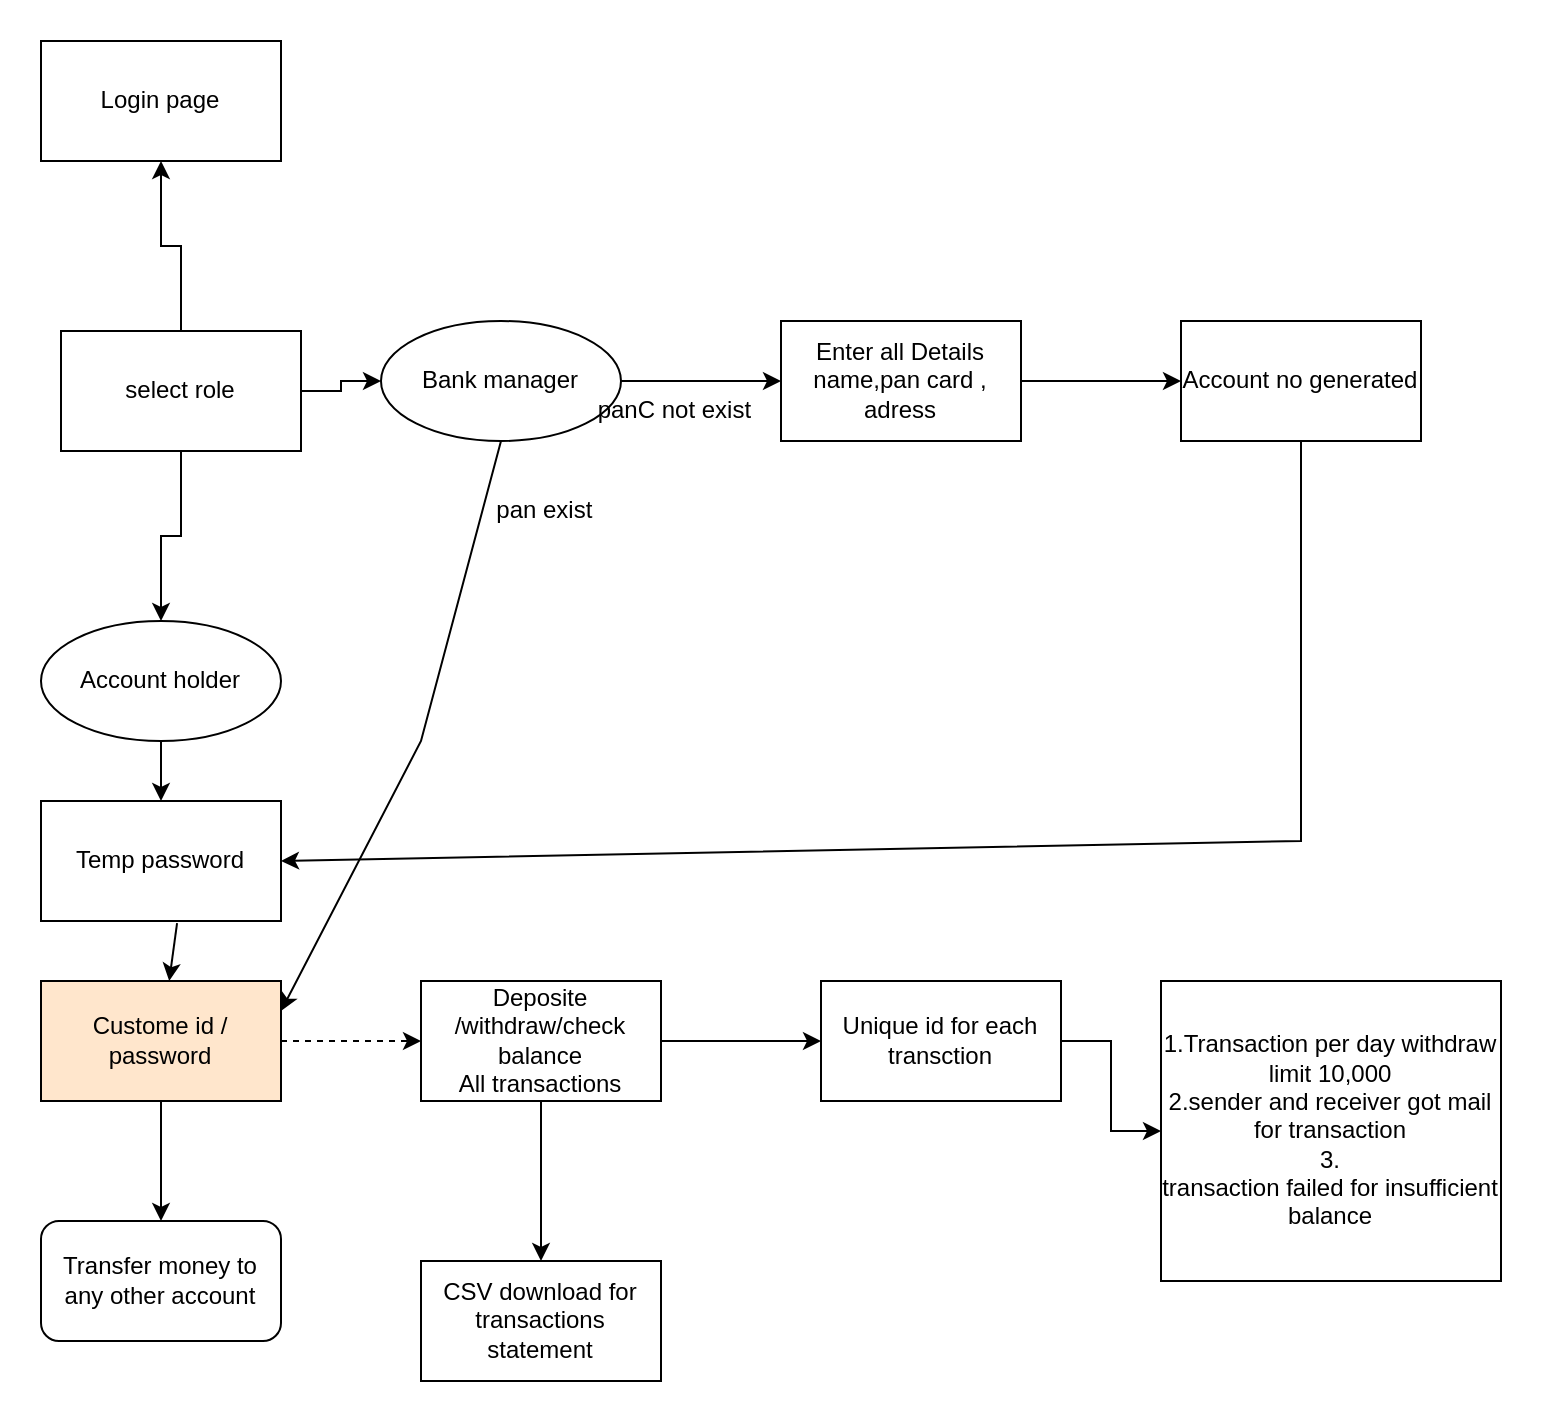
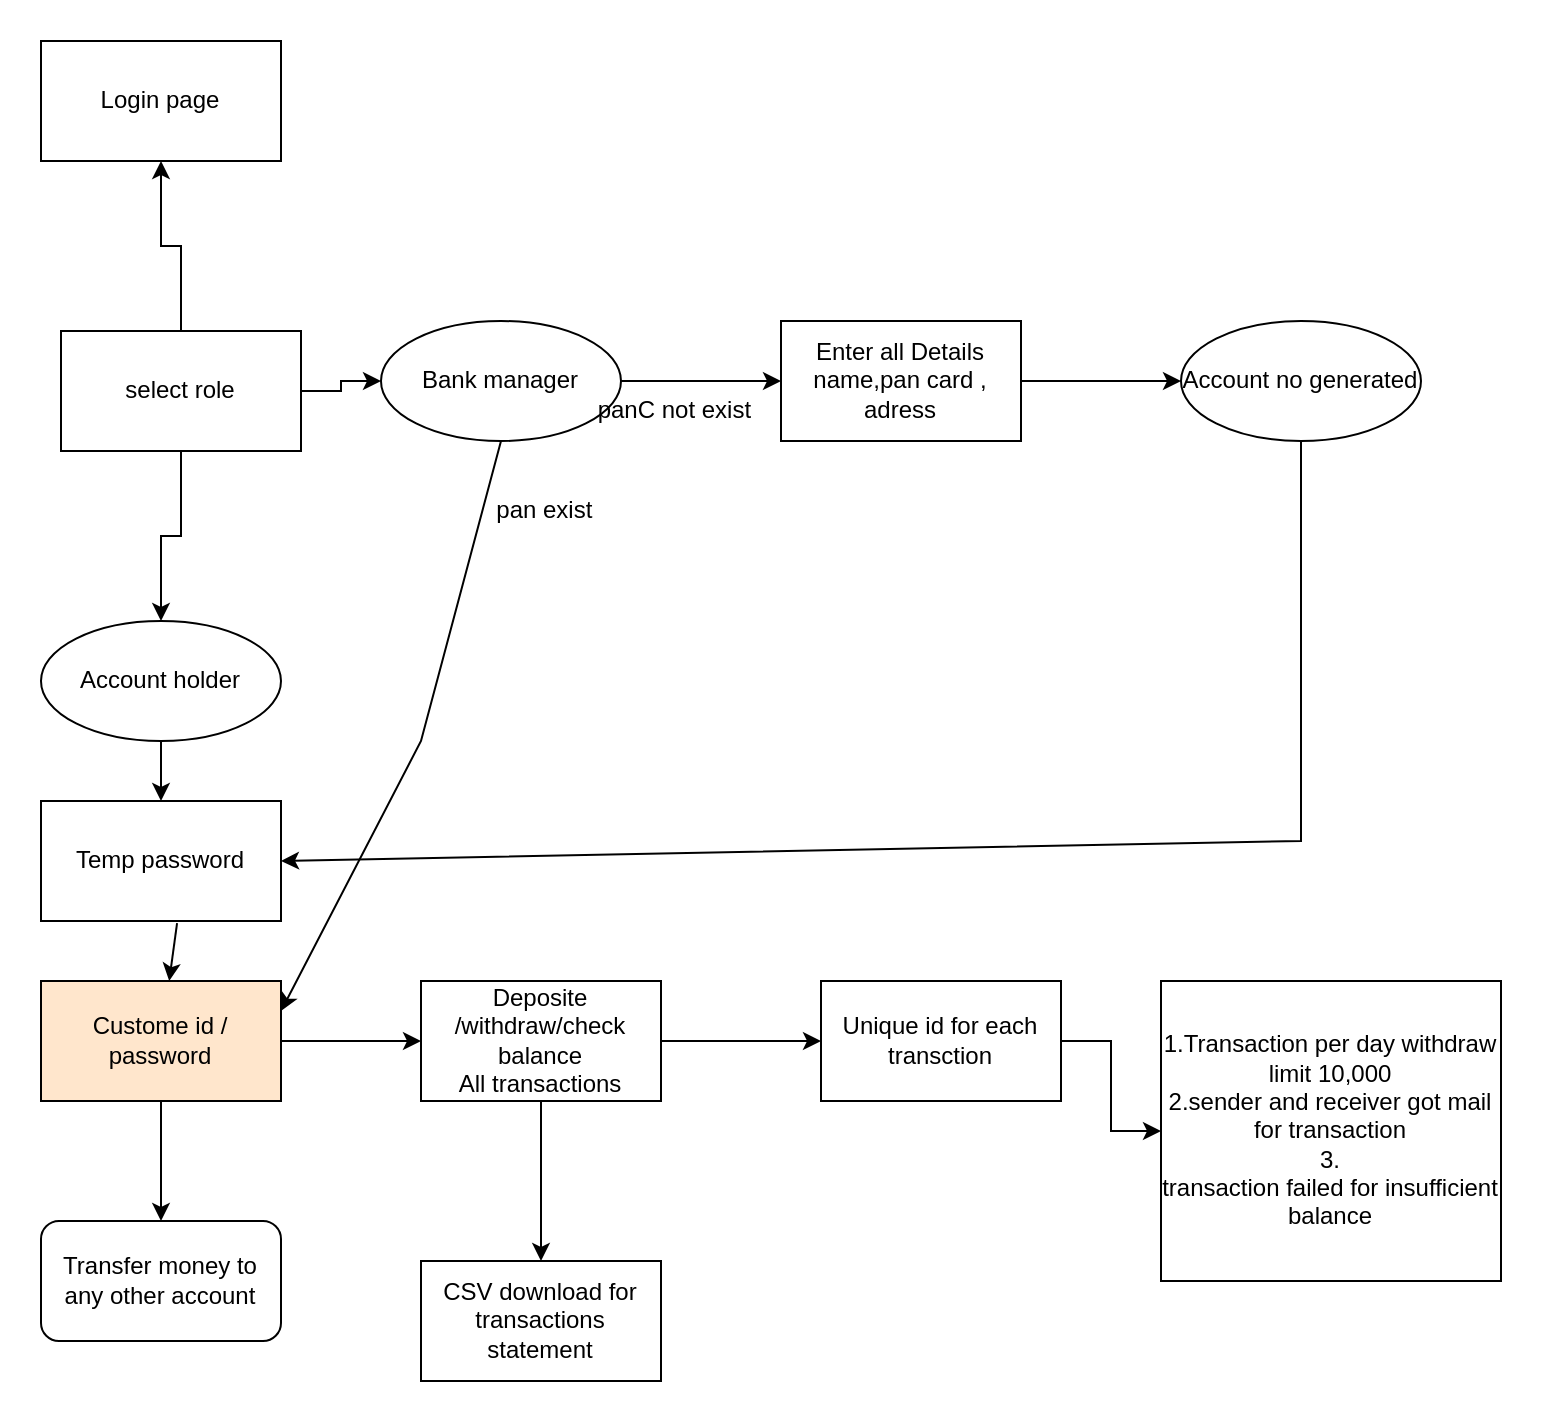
(1301, 381) -> (1301, 381)
(342, 1041) -> (342, 1041)
